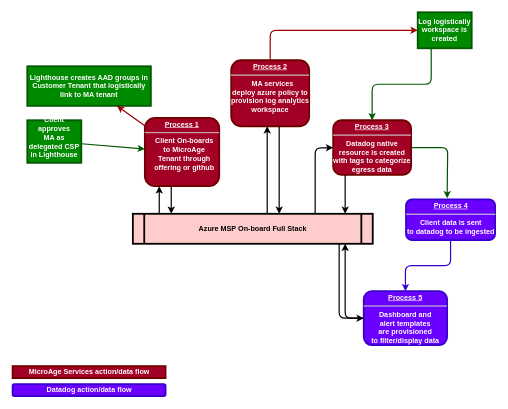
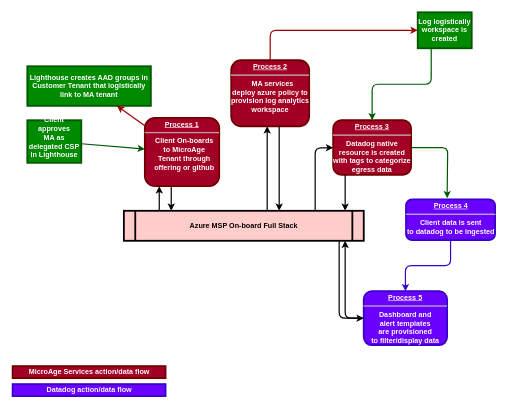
(253, 229) -> (244, 226)
(89, 390) -> (89, 390)
